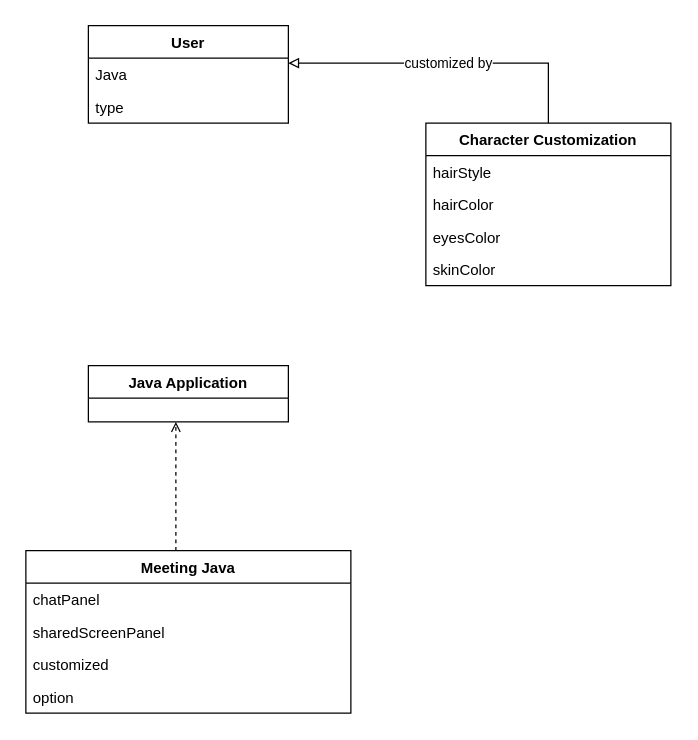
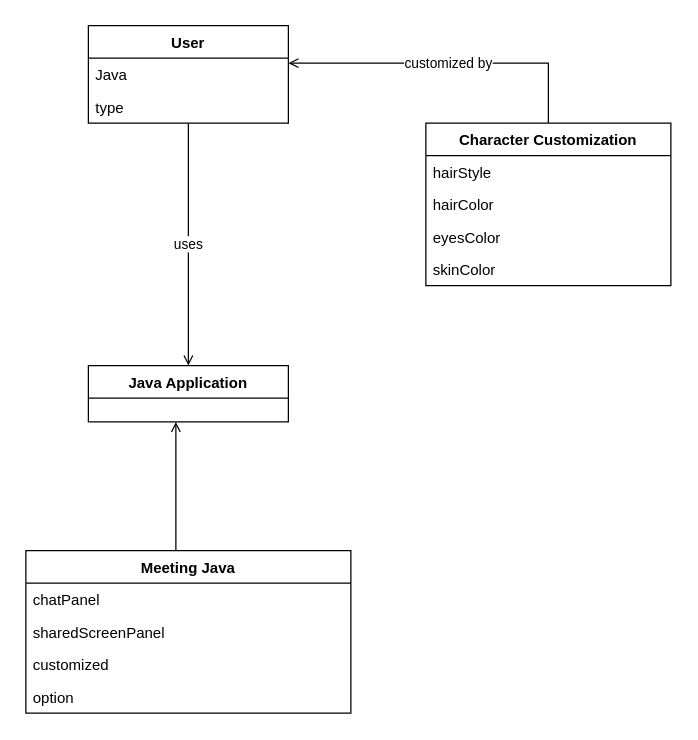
(299, 63) -> (296, 63)
none -> (188, 244)
(176, 487) -> (176, 487)
